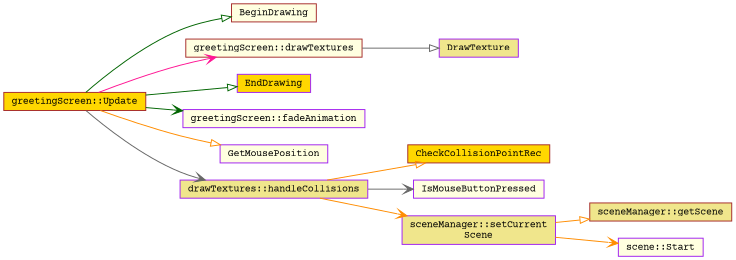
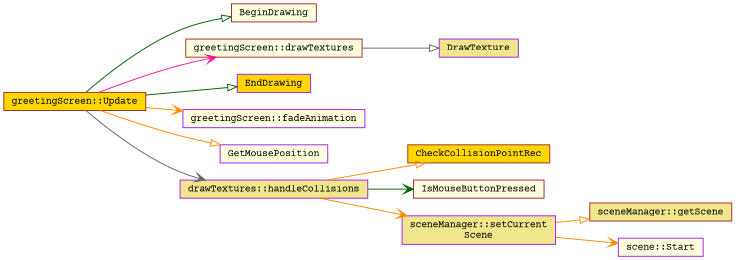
(159, 109) -> (159, 109)
(386, 189) -> (386, 189)
(479, 189) -> (479, 189)
